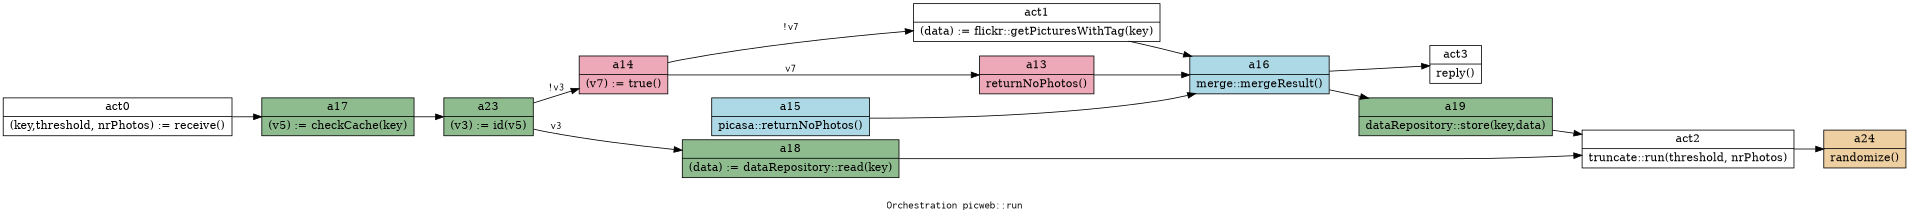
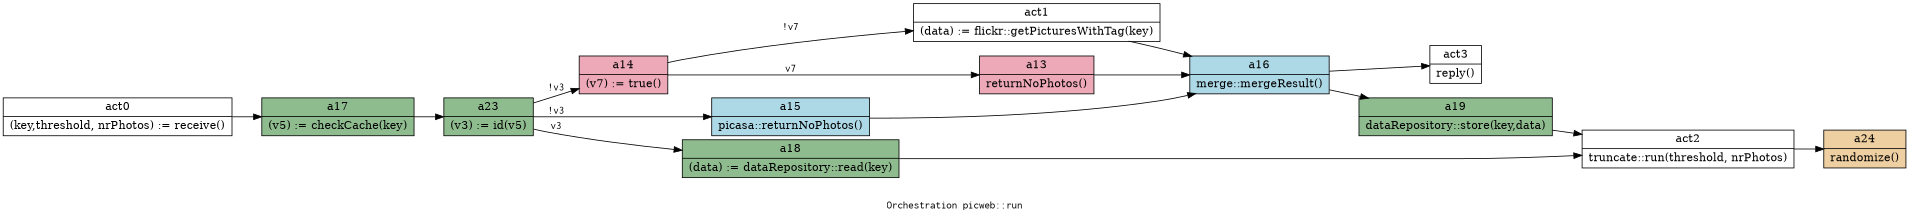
none -> (618, 117)
